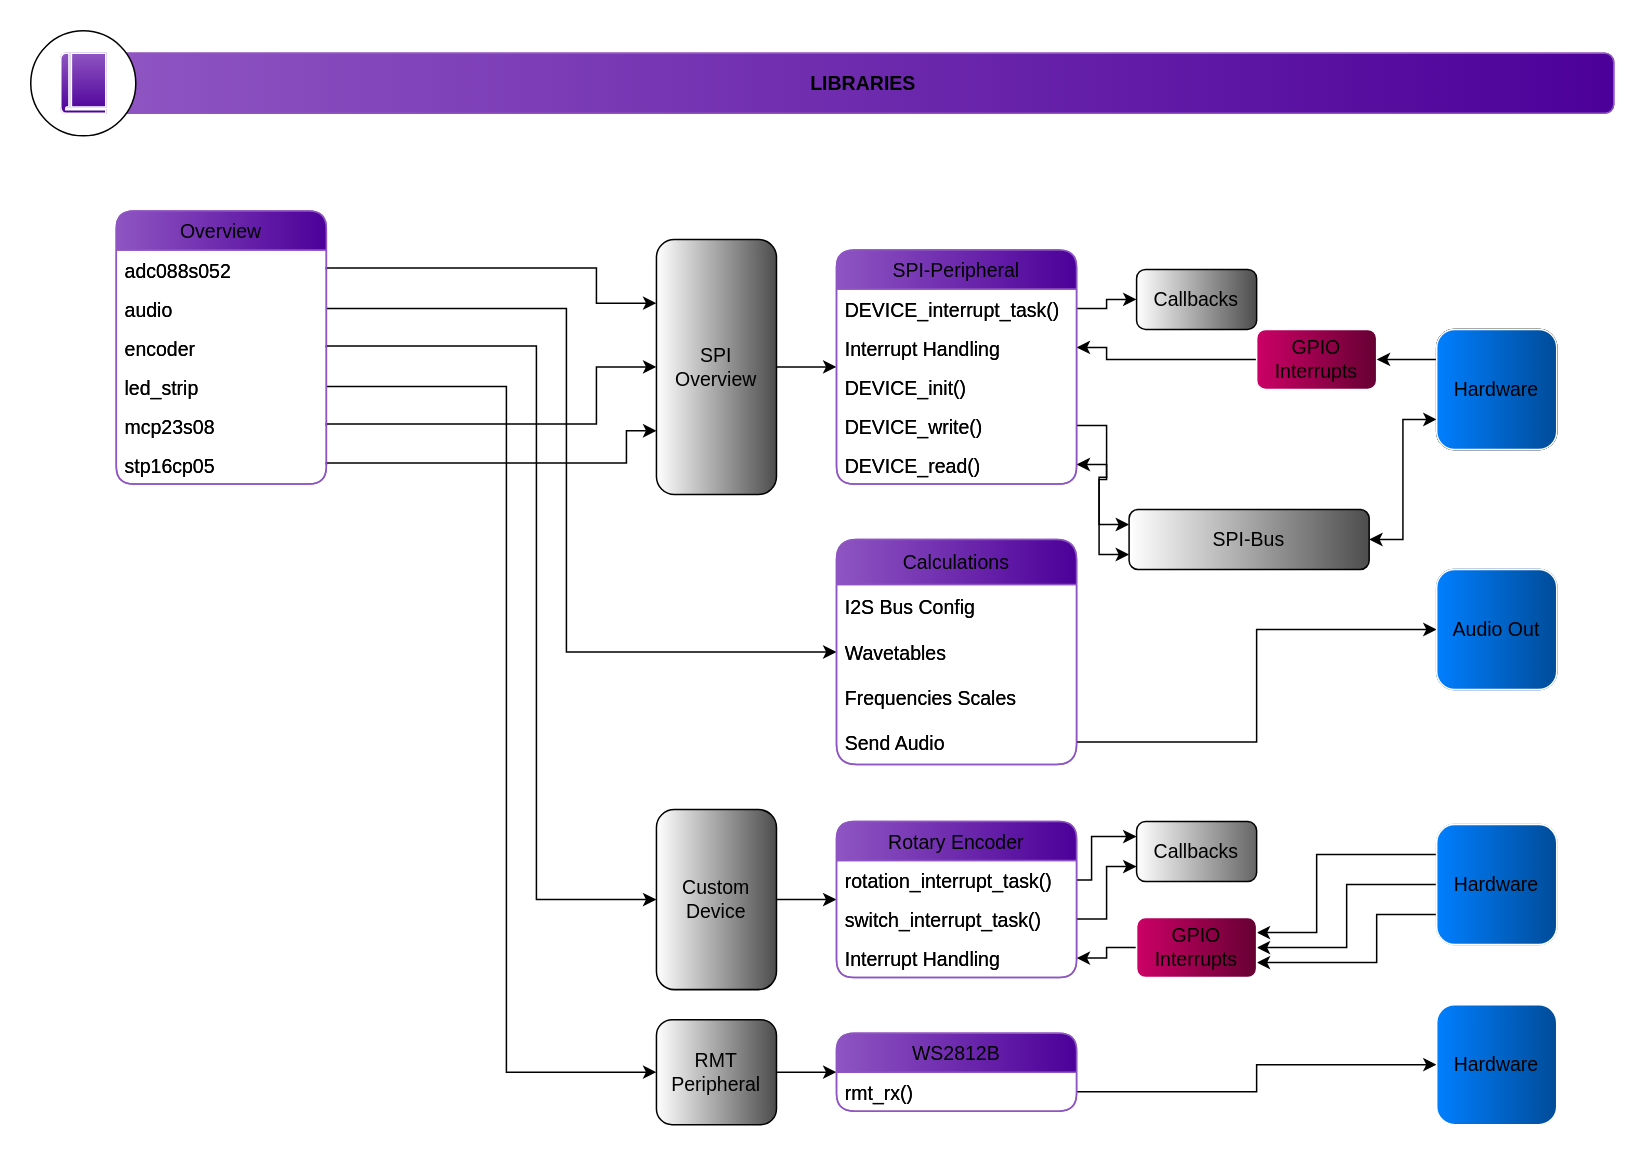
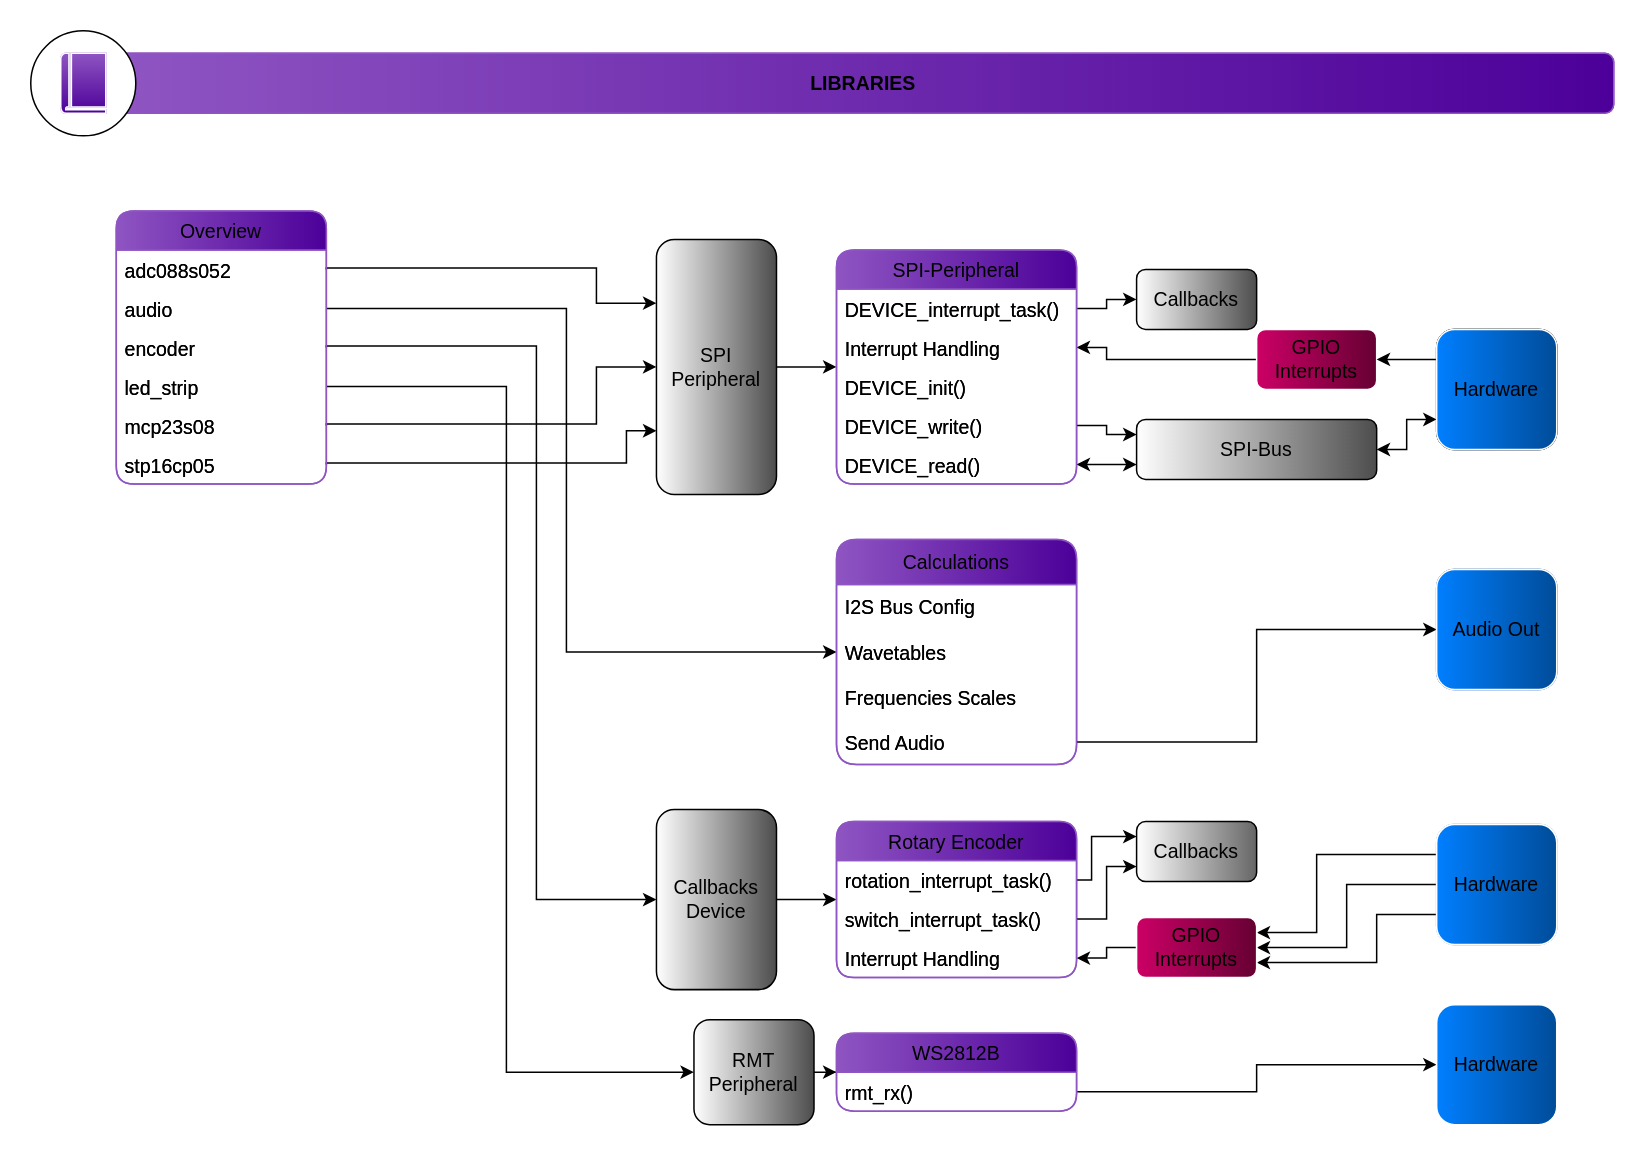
(716, 367) -> (716, 367)
(1249, 539) -> (1256, 449)
(716, 899) -> (716, 899)
(716, 1072) -> (754, 1072)
